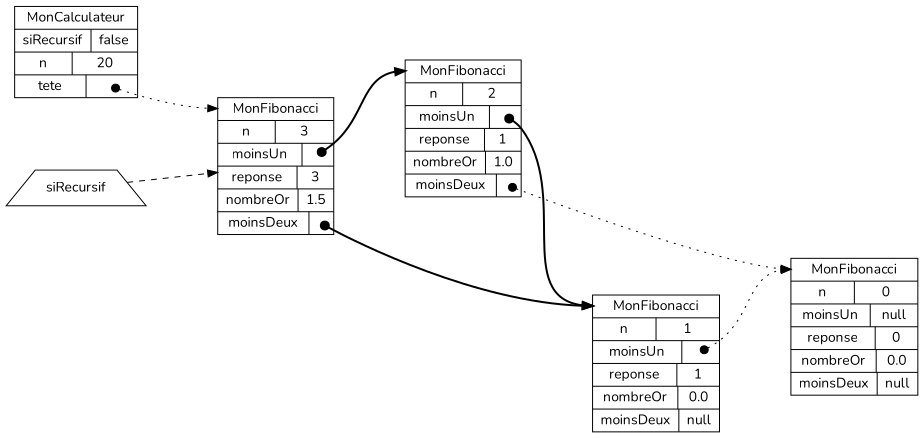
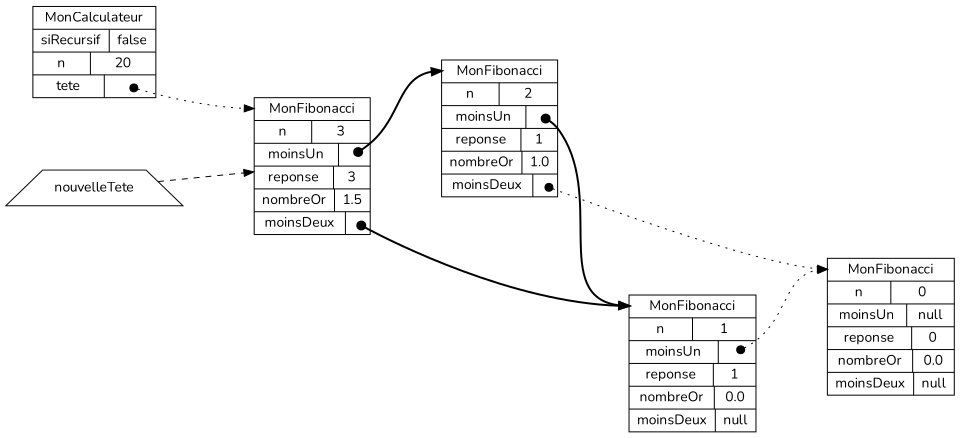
(76, 188) -> (94, 188)
